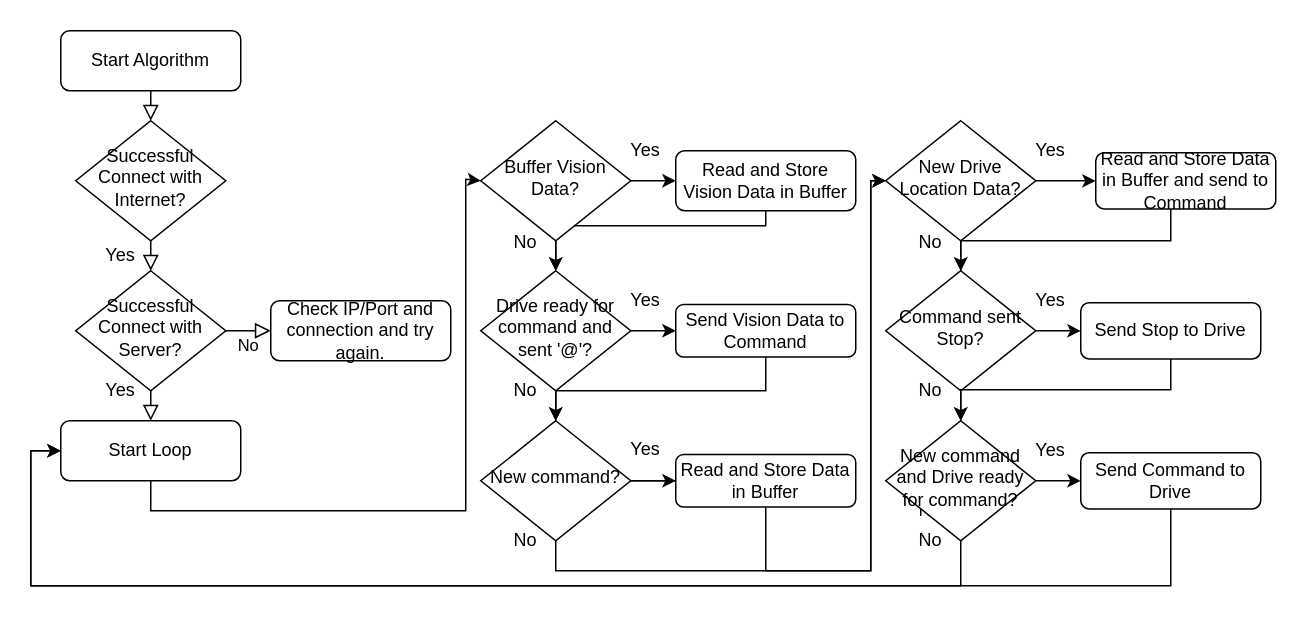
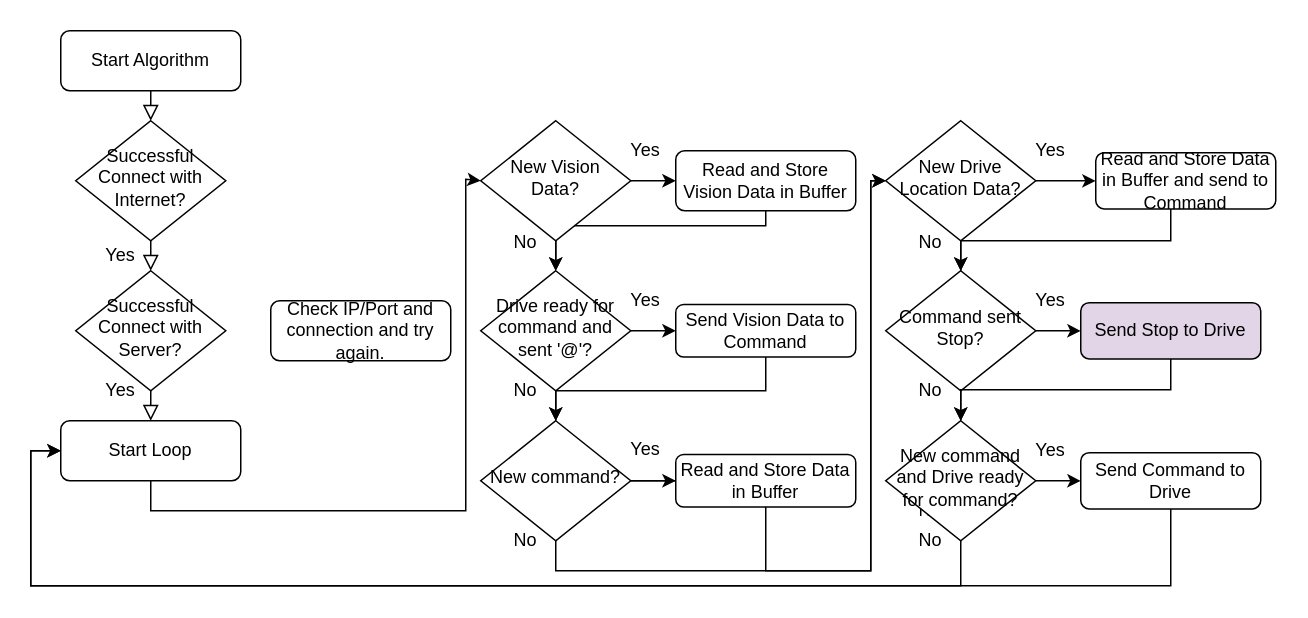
(556, 178) -> (556, 178)
(255, 331) -> none
(1171, 331) -> (1171, 331)
